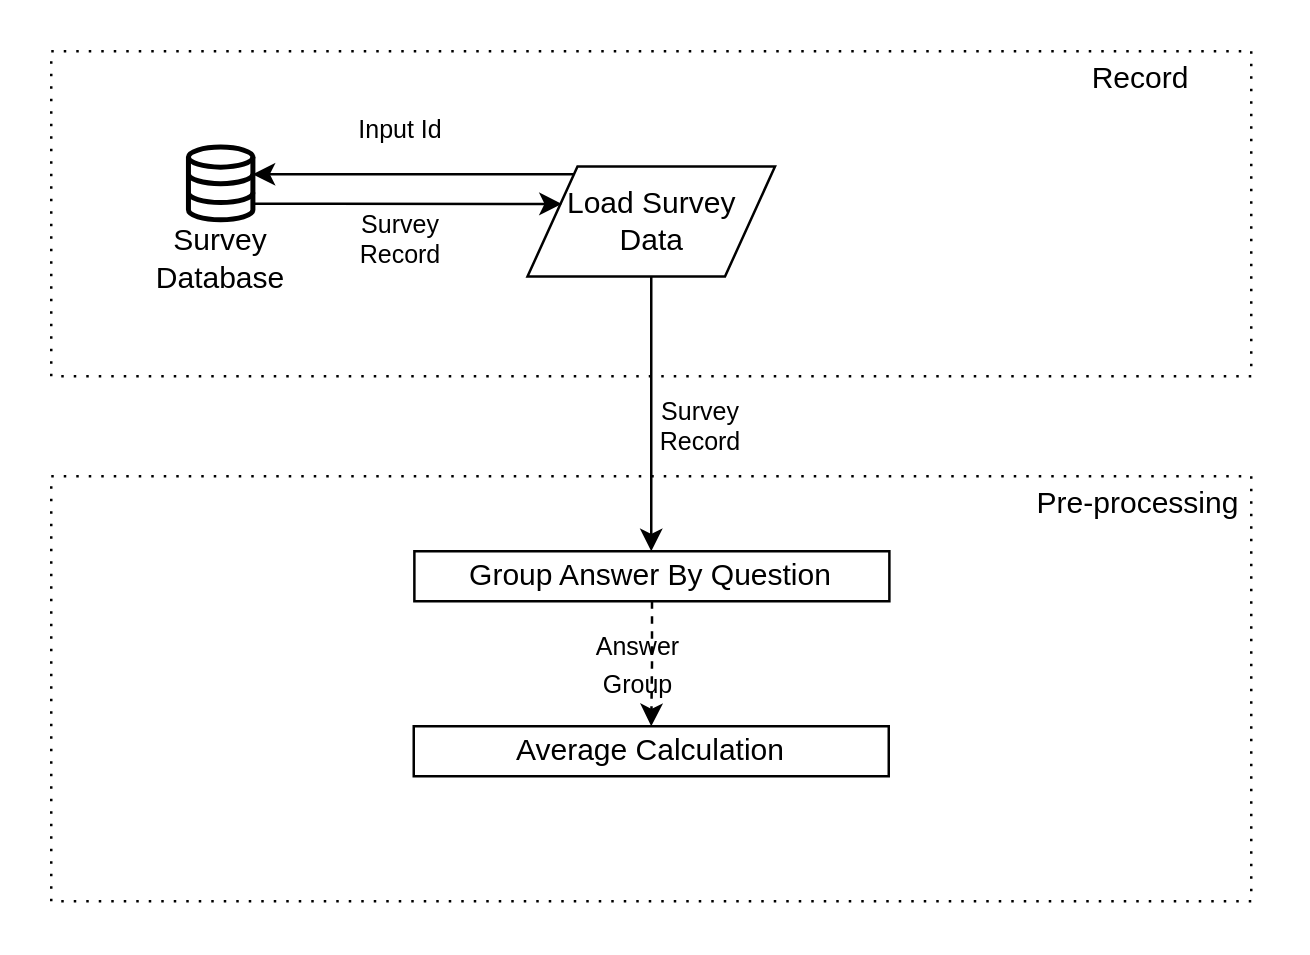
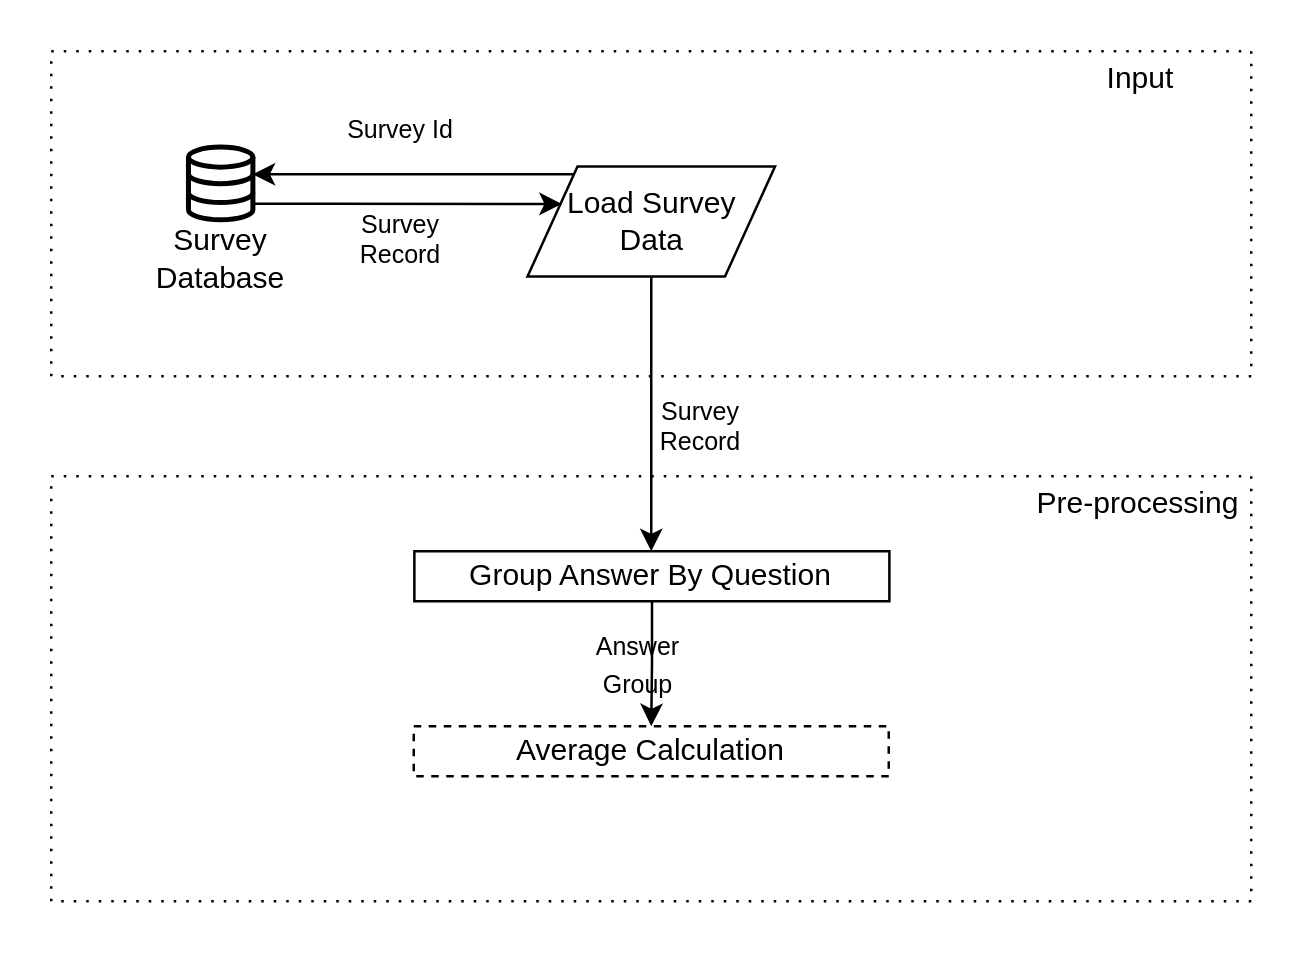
(1141, 79) -> (1141, 79)
(401, 129) -> (401, 129)
(652, 657) -> (652, 657)
(651, 751) -> (651, 751)
